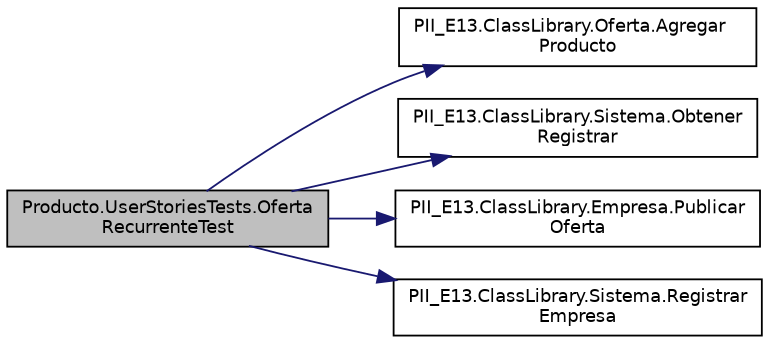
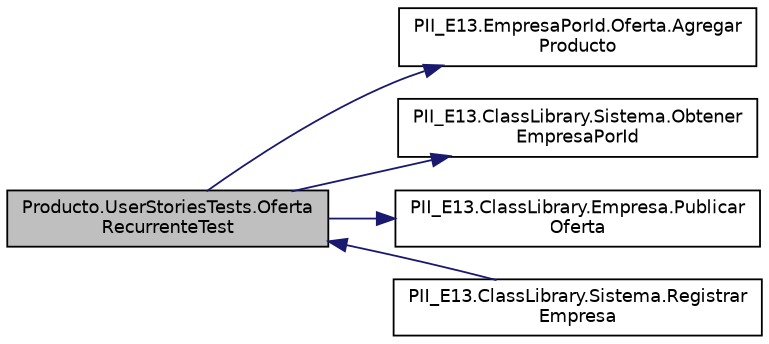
(578, 37) -> (578, 37)
(578, 128) -> (578, 128)
(313, 262) -> (422, 262)
